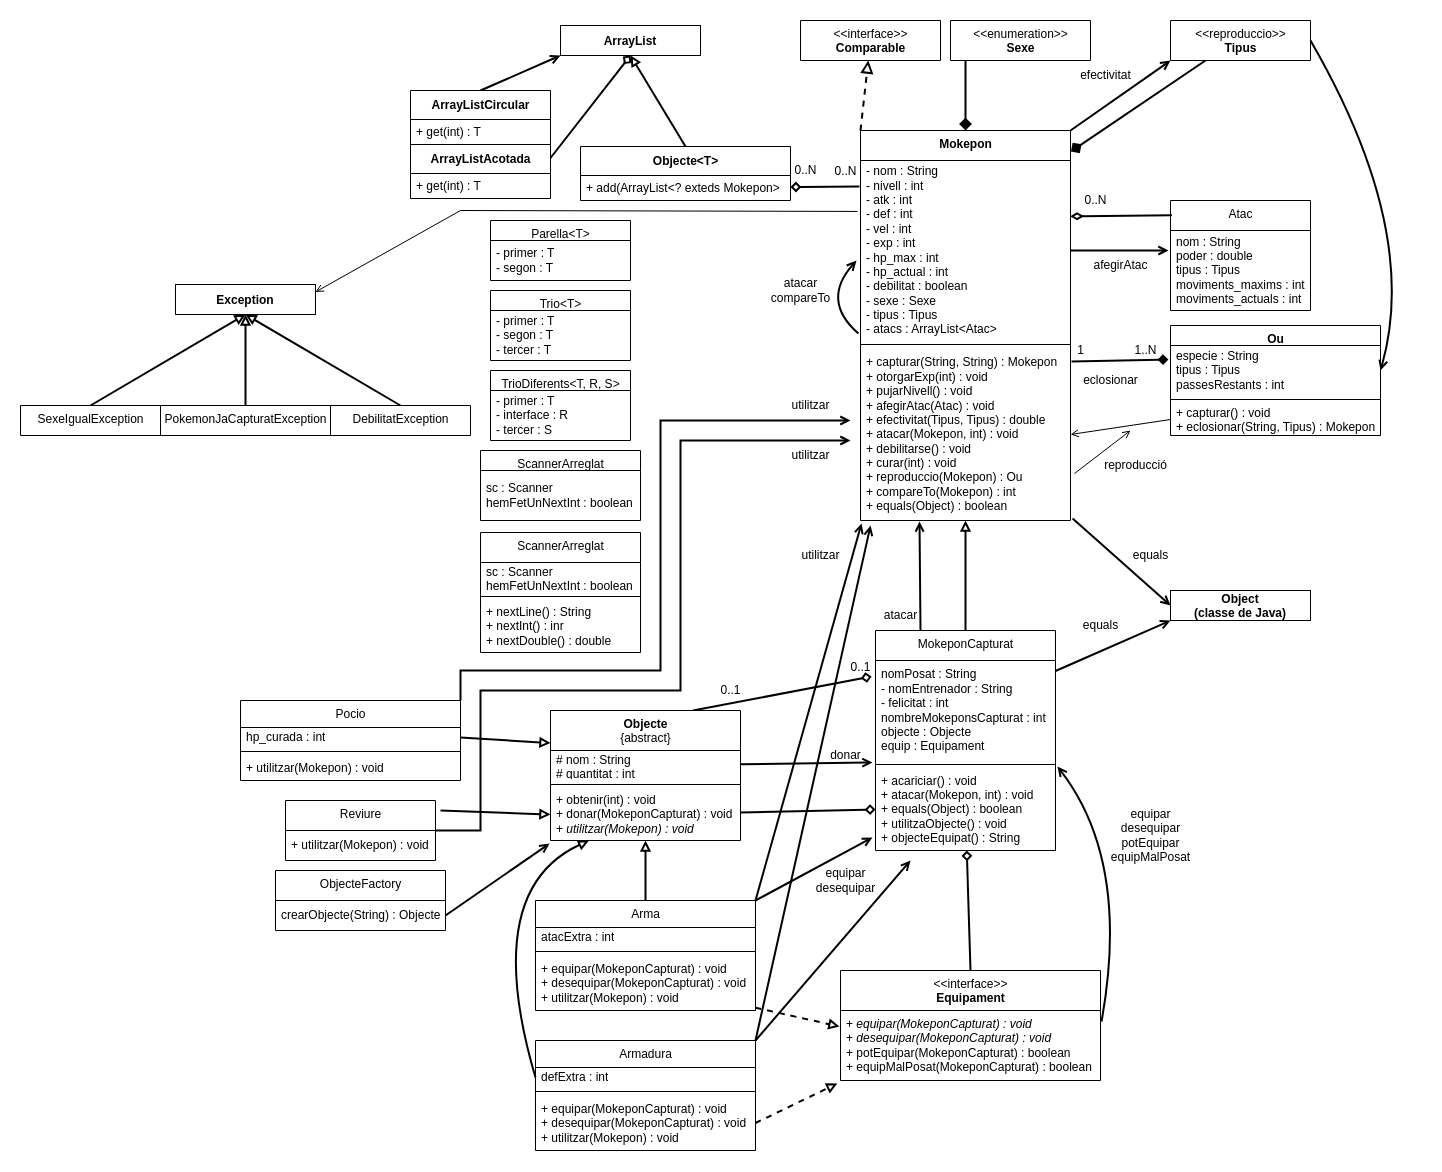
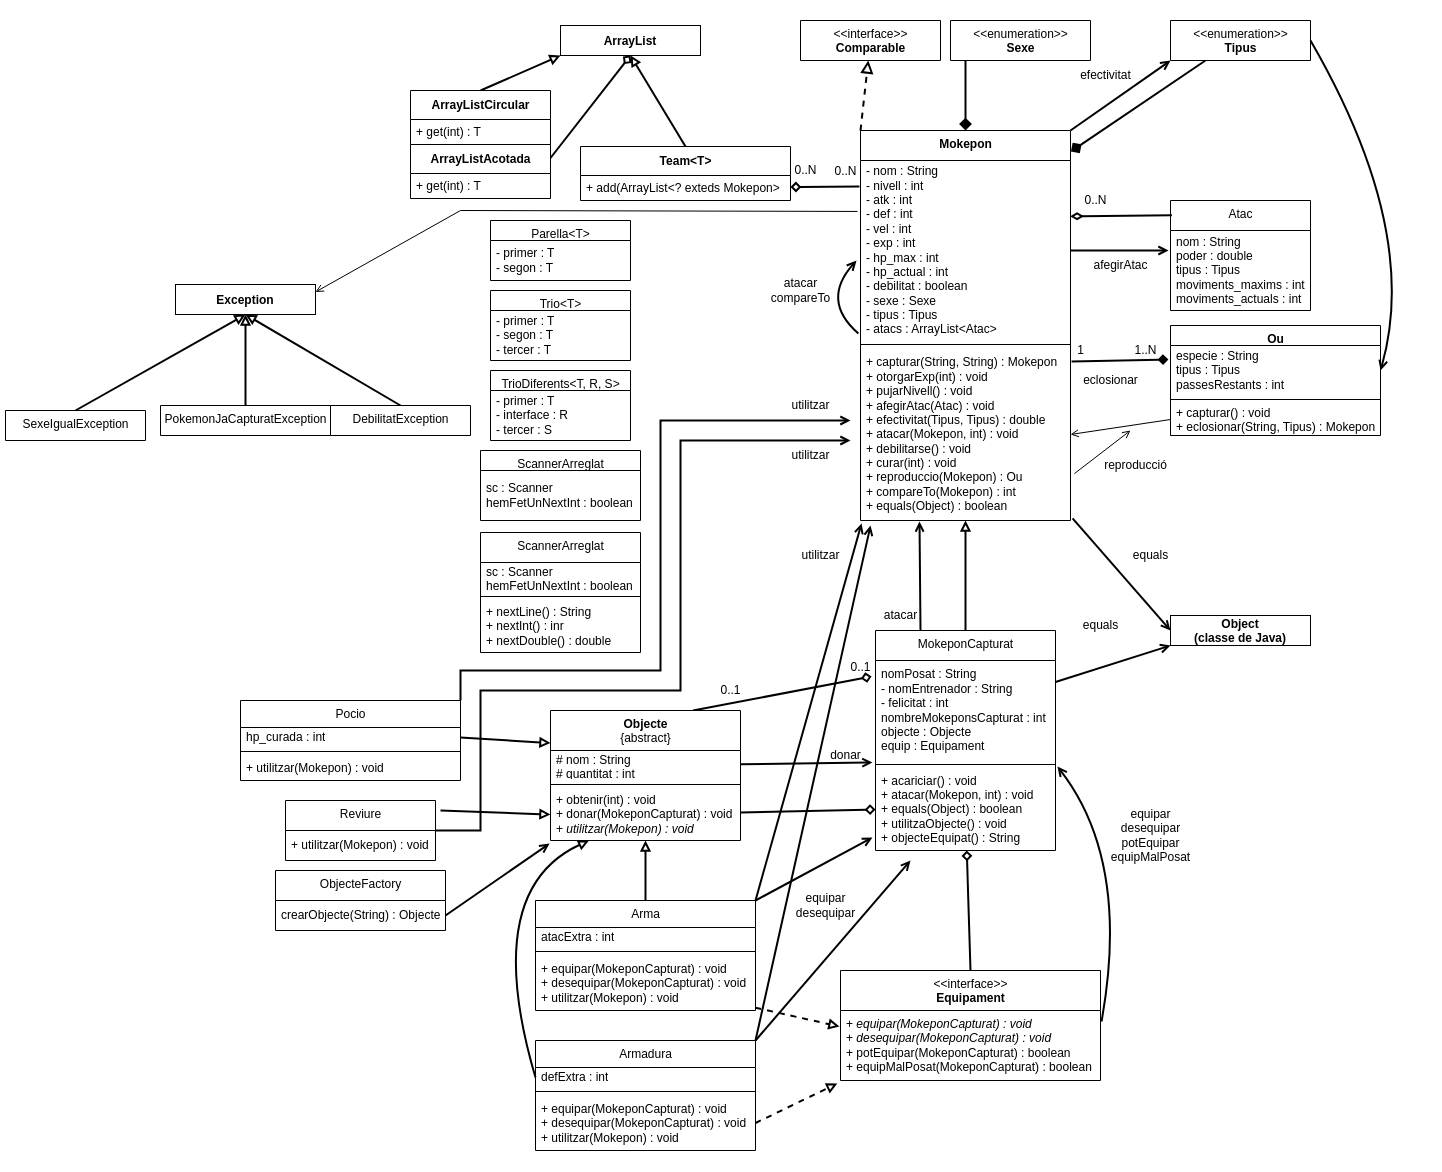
(1241, 42) -> (1241, 42)
(553, 59) -> (550, 60)
(686, 162) -> (686, 162)
(91, 421) -> (76, 426)
(1241, 606) -> (1241, 631)
(846, 881) -> (826, 906)
